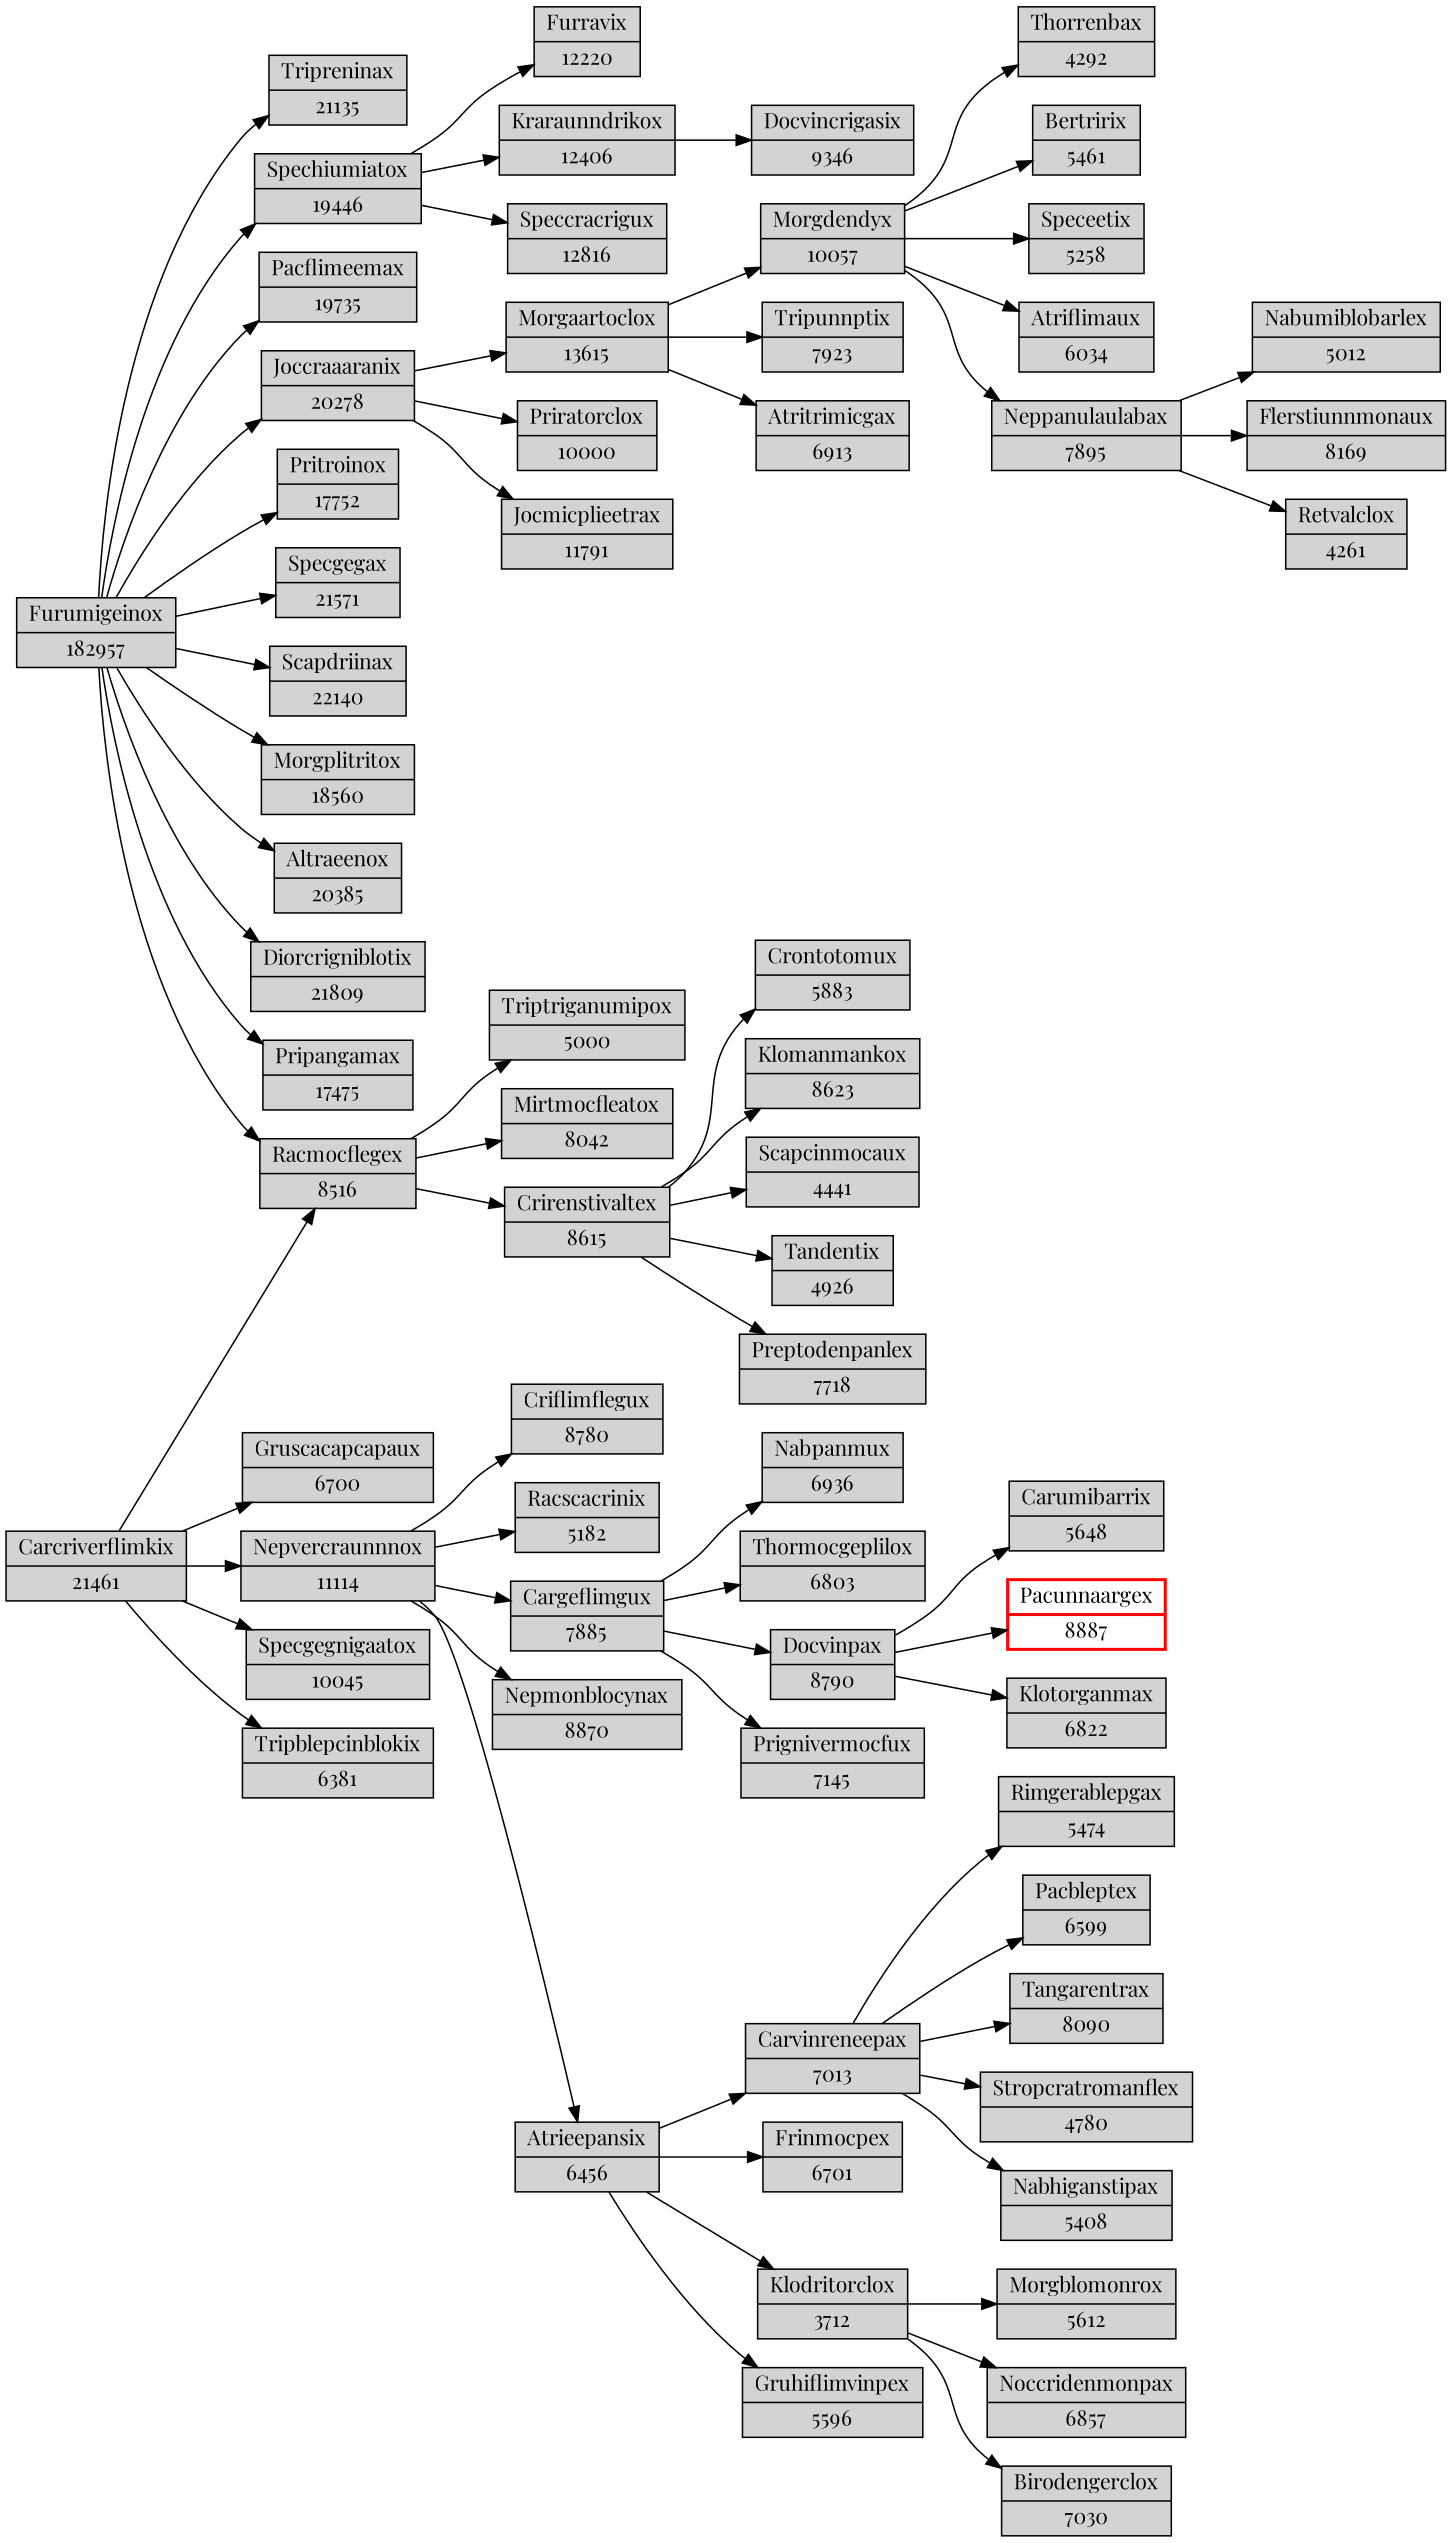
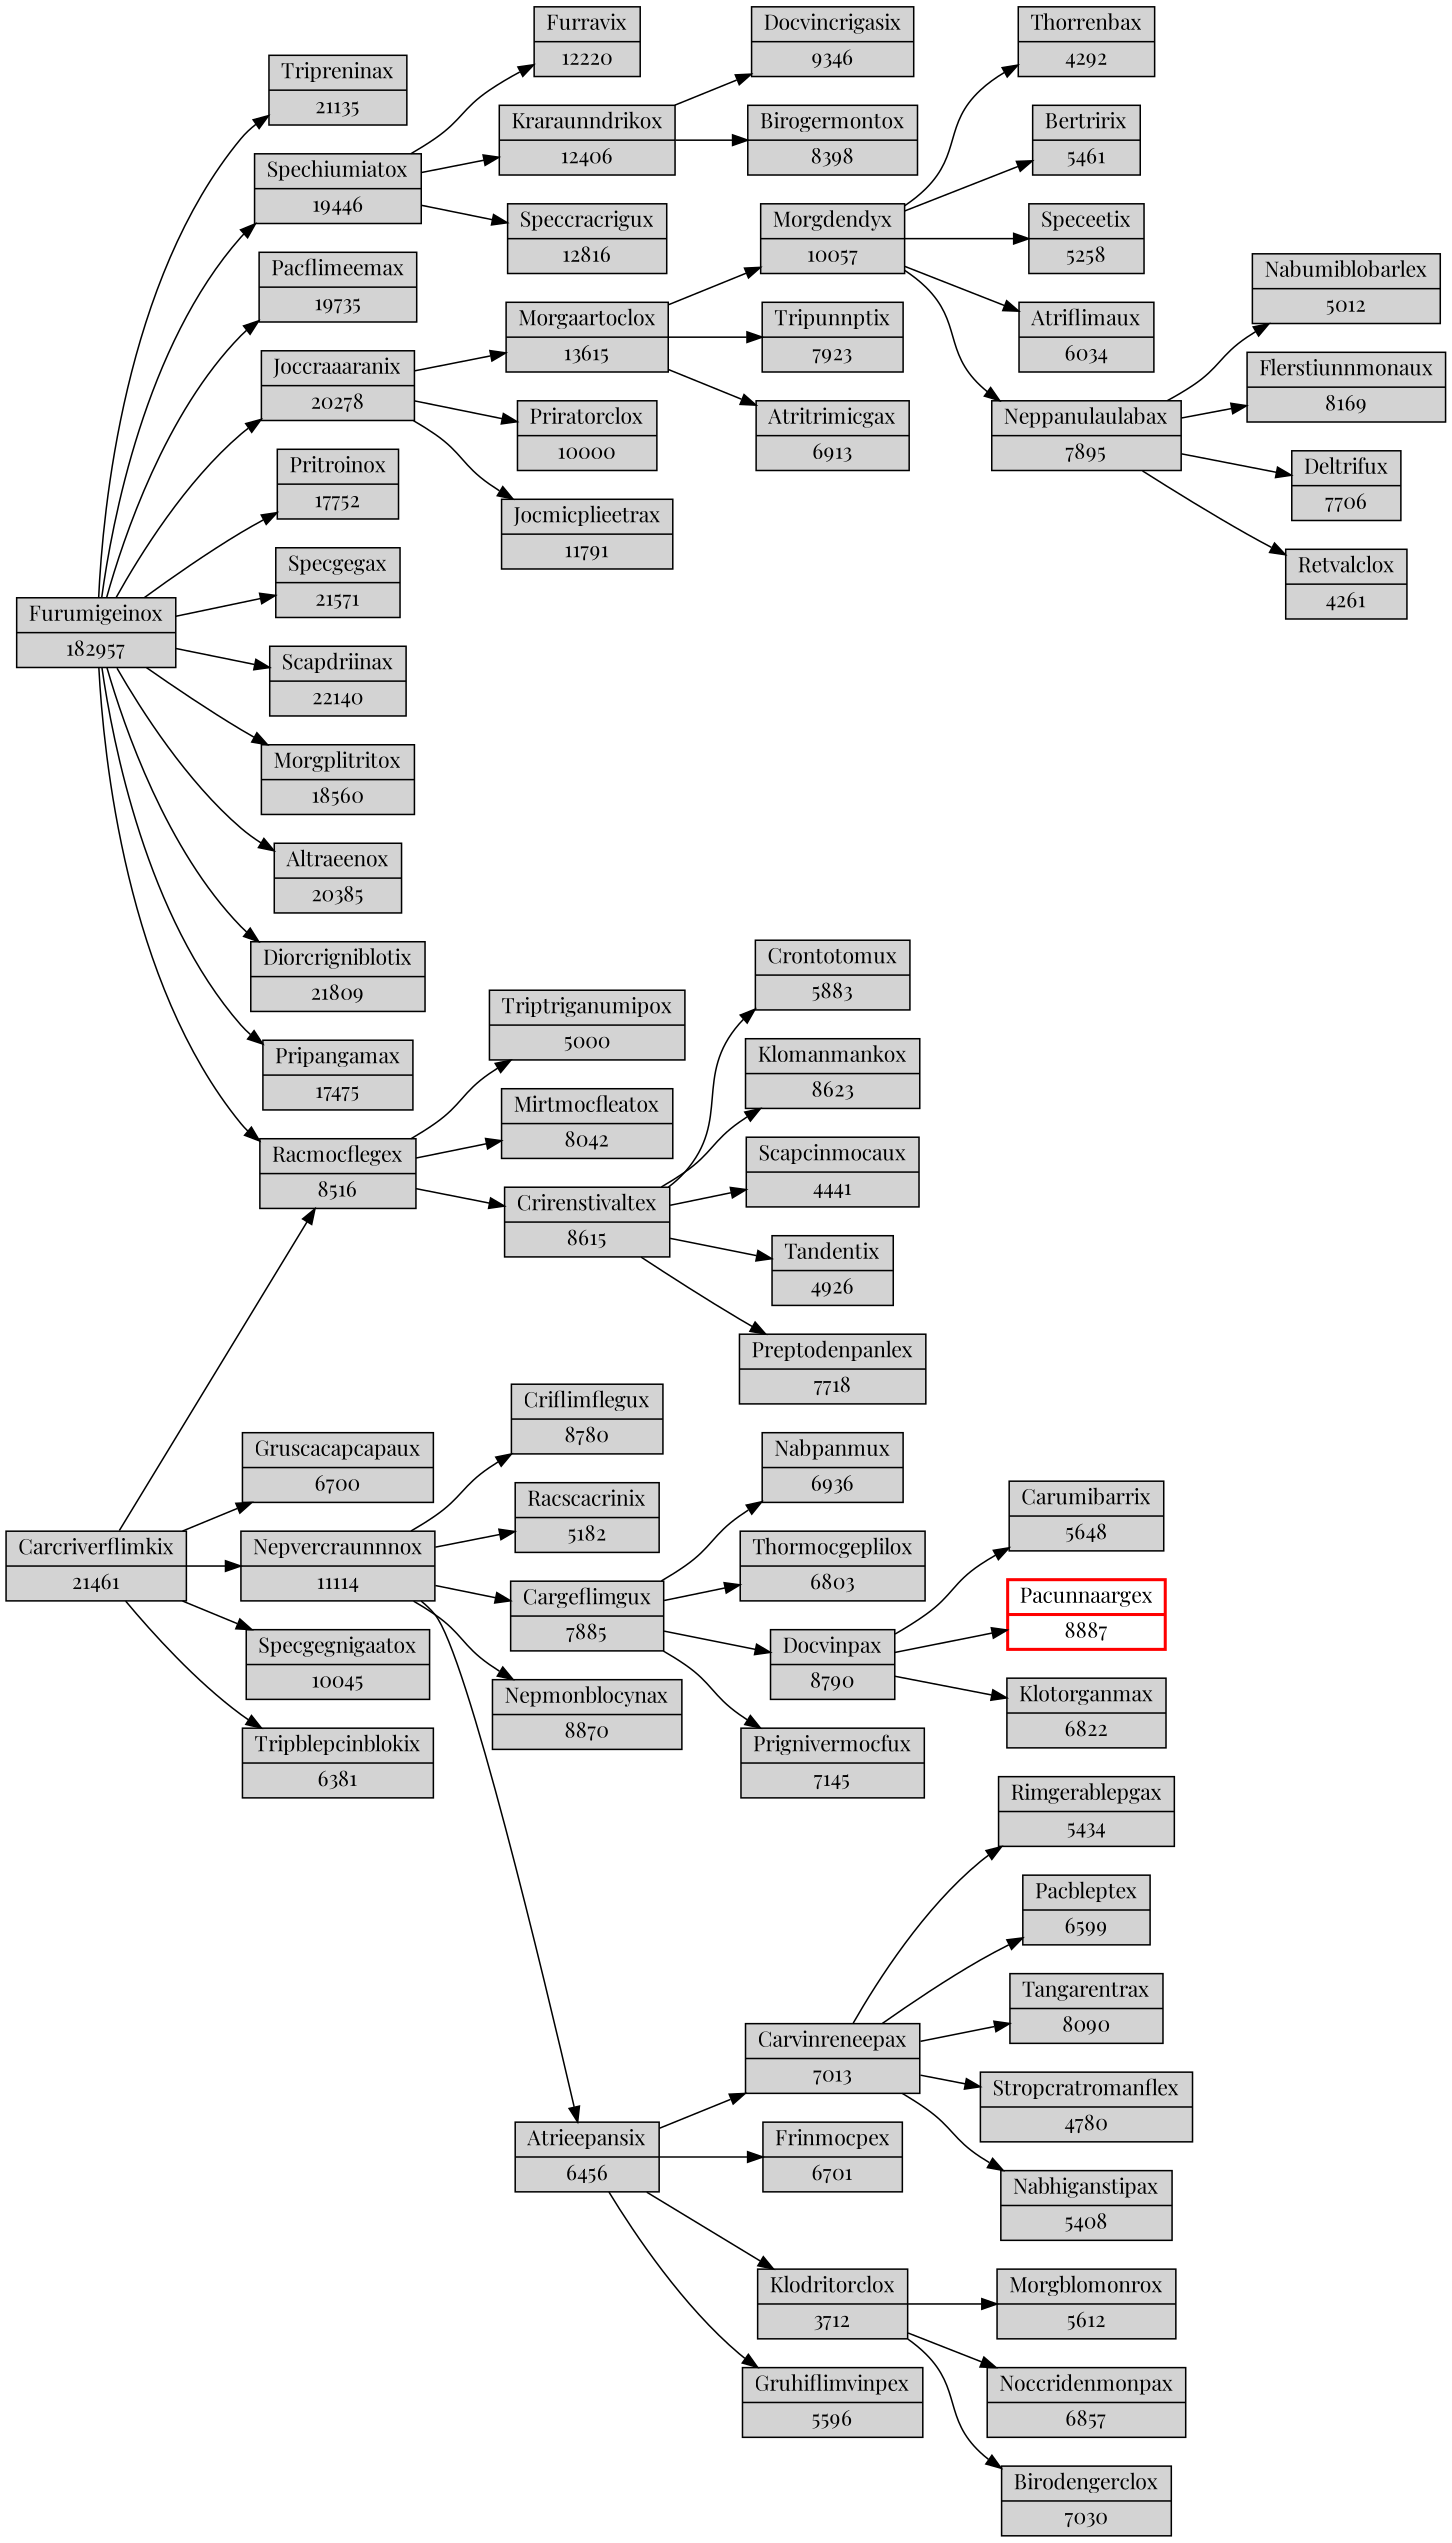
none -> (833, 140)
none -> (1346, 486)
(1086, 1828) -> (1086, 1828)
